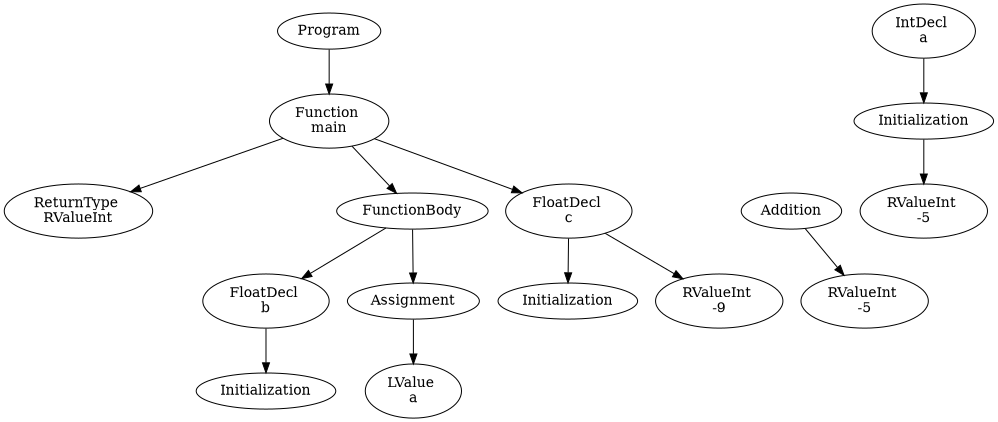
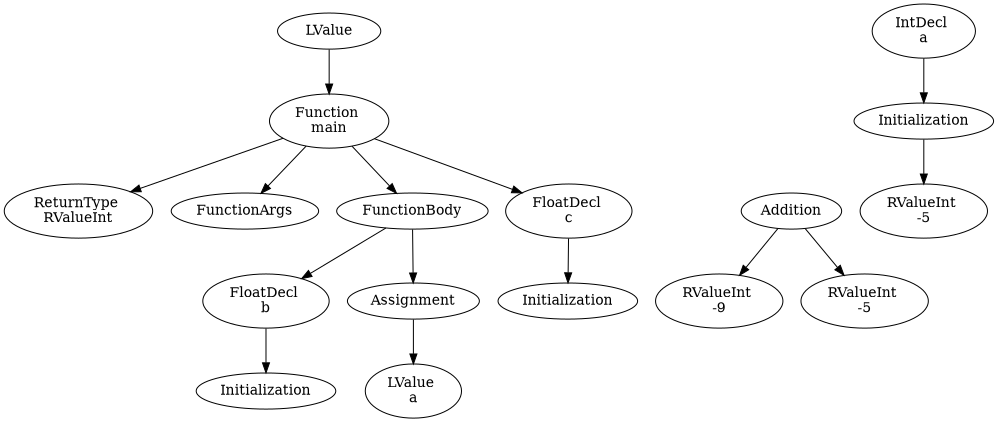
(329, 31) -> (329, 31)
none -> (245, 211)
(640, 253) -> (762, 248)
